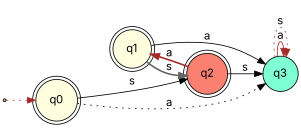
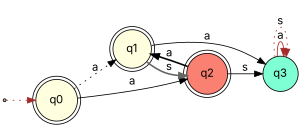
(173, 61) -> (173, 61)
(132, 81) -> (132, 81)
(170, 108) -> (92, 76)
